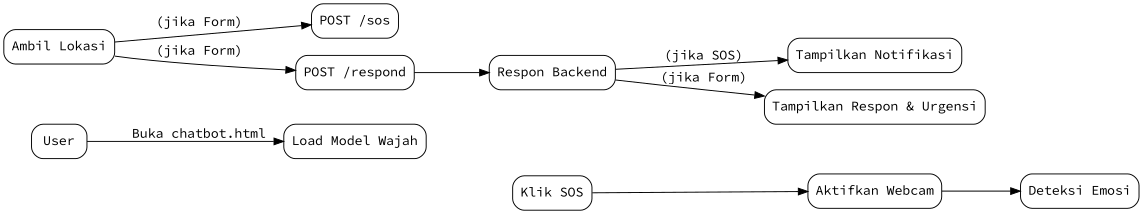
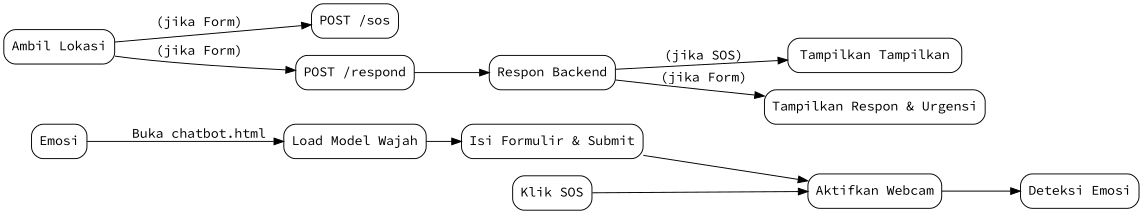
(875, 55) -> (875, 55)
(59, 141) -> (59, 141)
none -> (552, 141)
